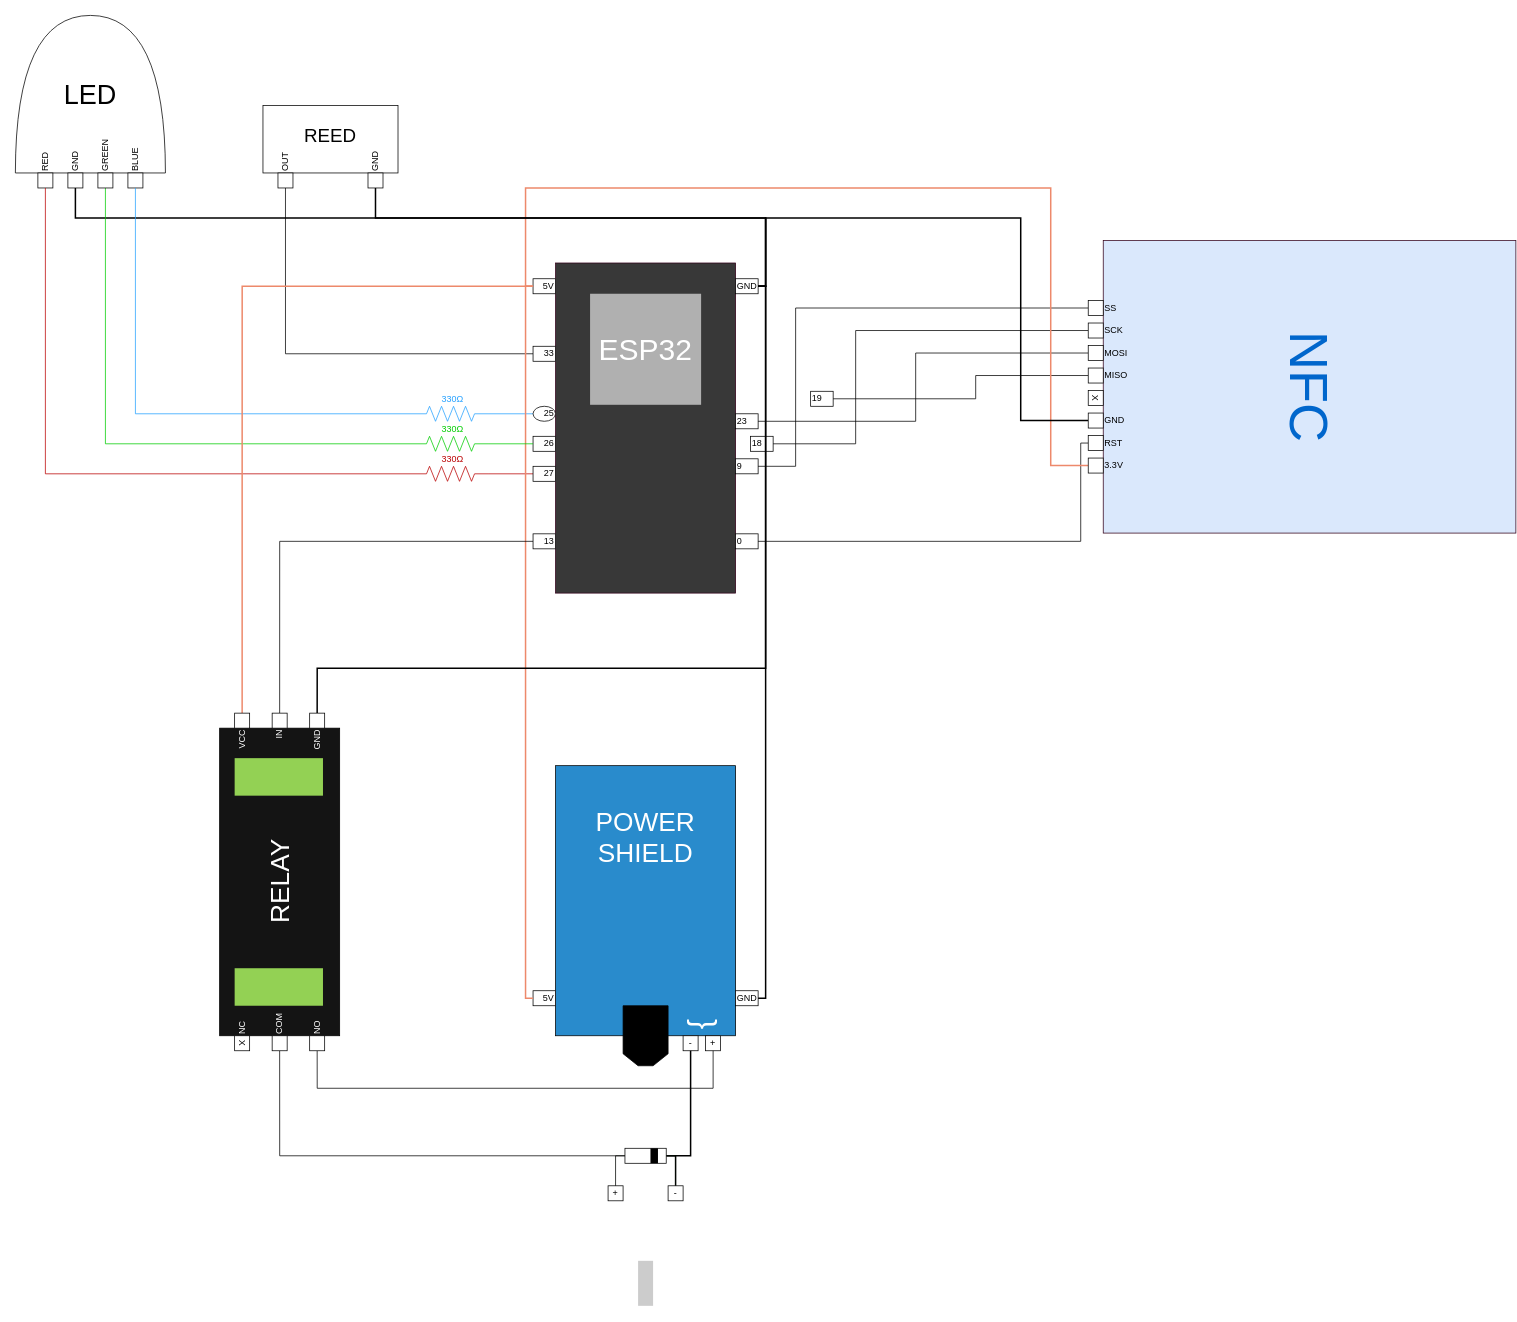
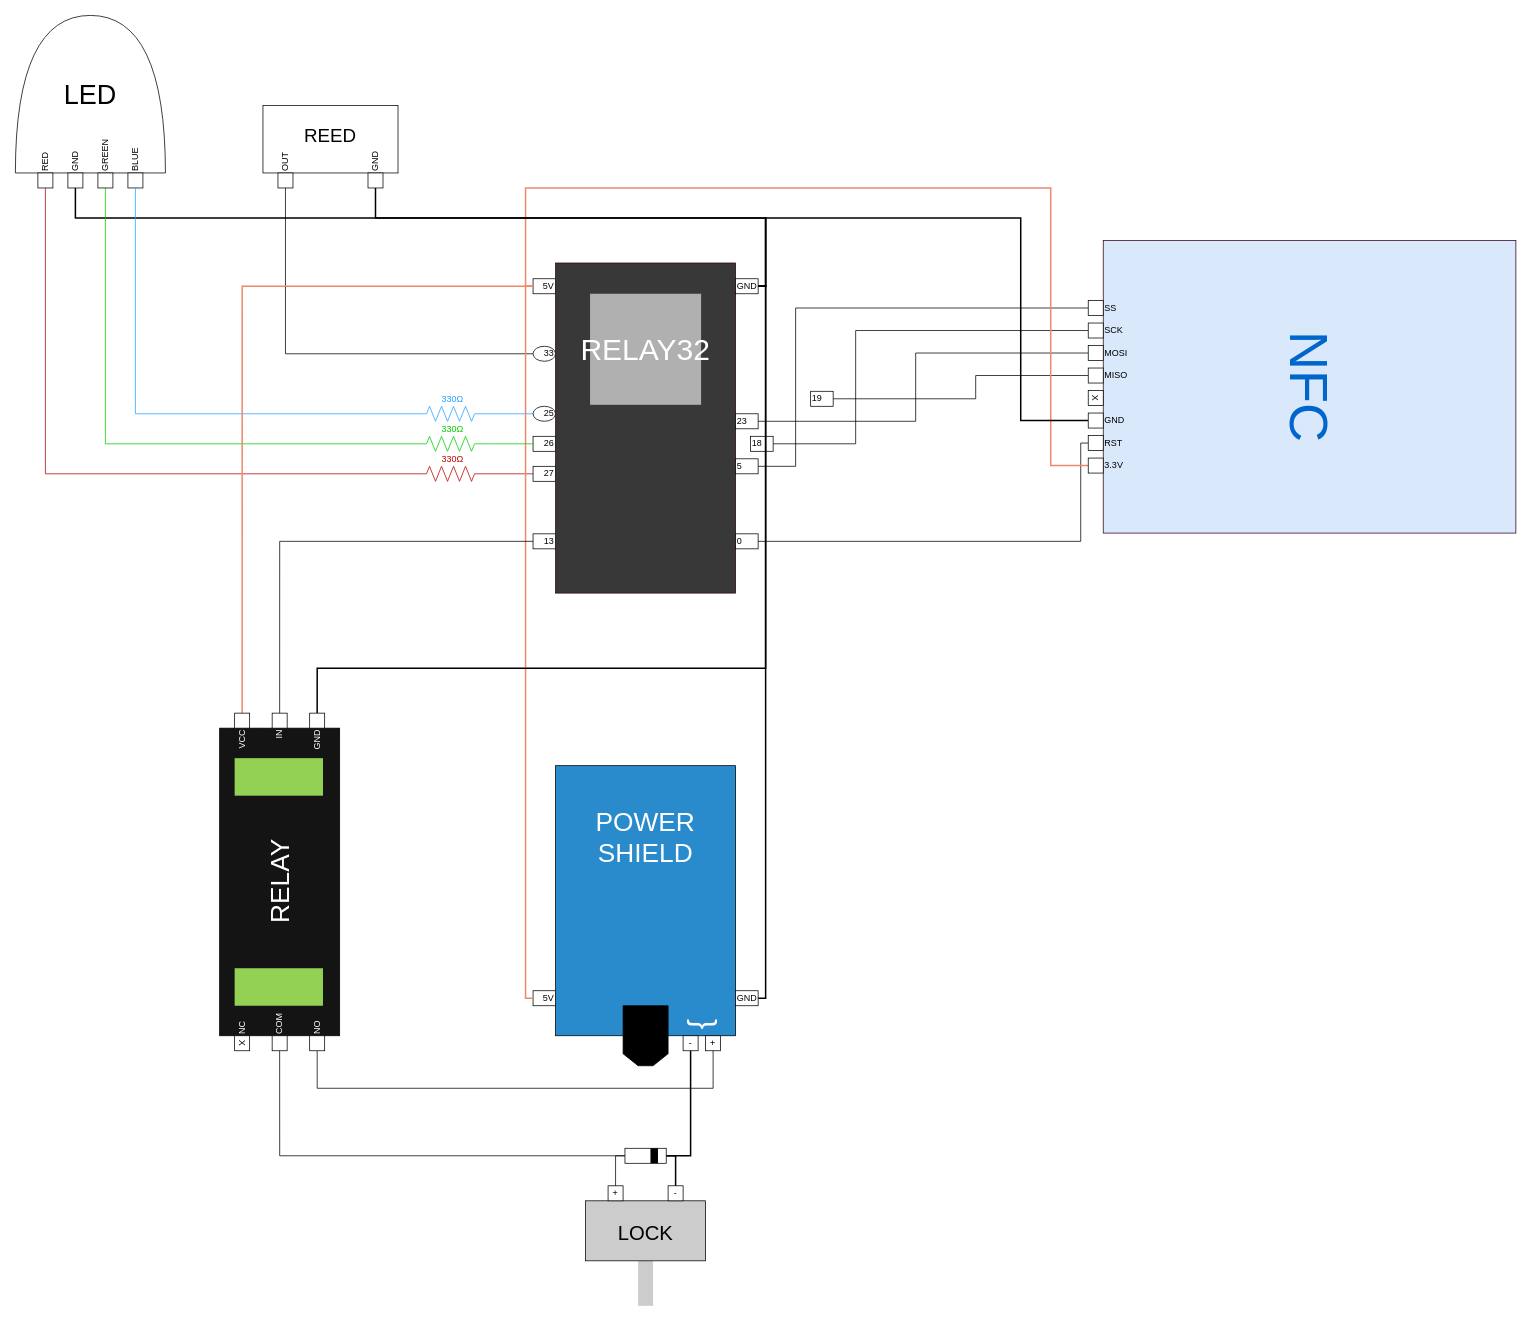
(645, 349) -> (645, 349)
(544, 354) -> (544, 354)
(739, 466) -> (739, 466)
none -> (645, 1230)
